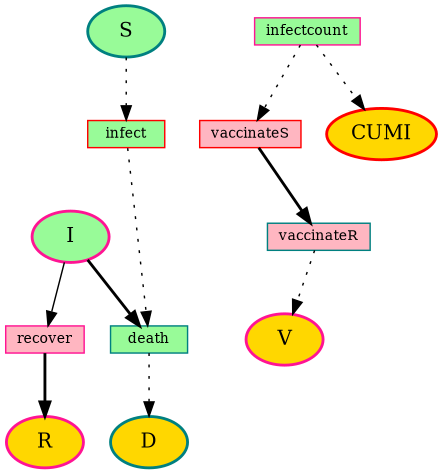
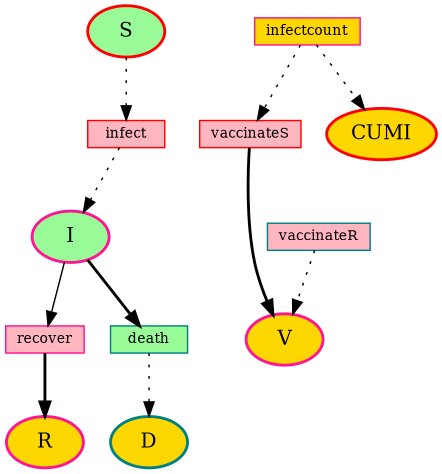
(126, 31) -> (126, 31)
(307, 31) -> (307, 31)
(126, 134) -> (126, 134)
(280, 179) -> (250, 226)
(137, 230) -> (105, 174)
